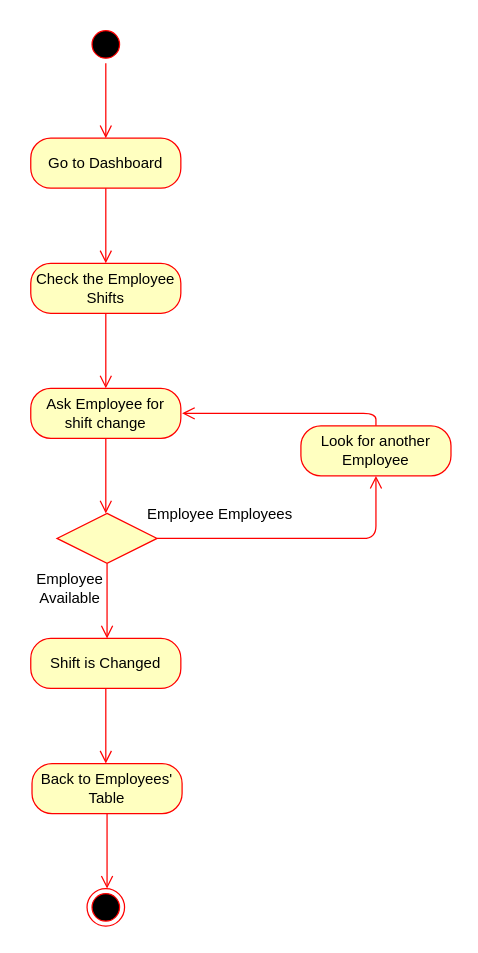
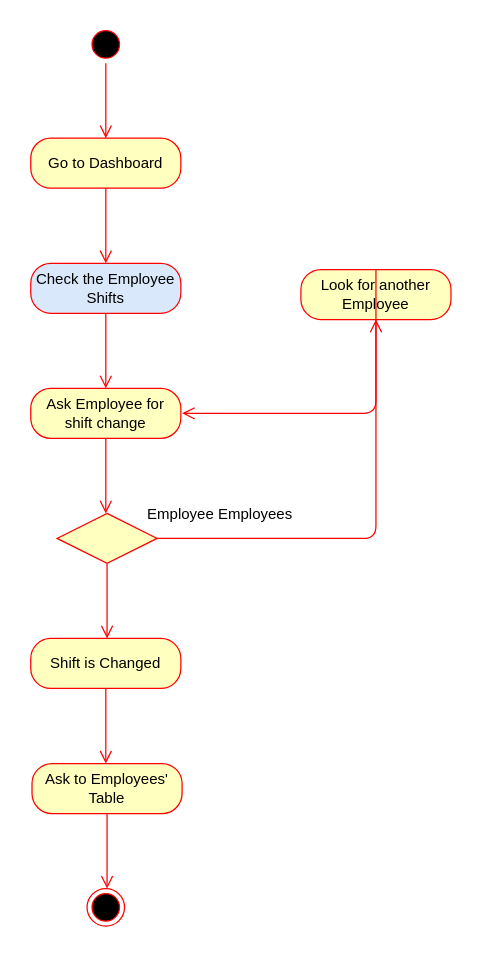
(106, 288) -> (106, 288)
(376, 451) -> (376, 294)
(69, 588) -> none
(107, 788) -> (107, 788)
